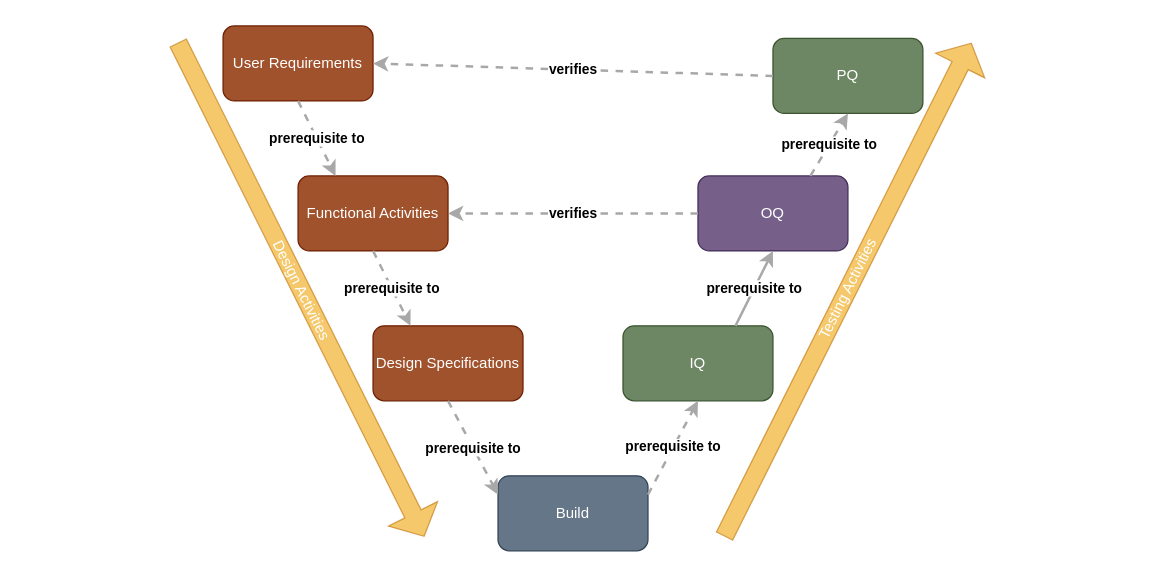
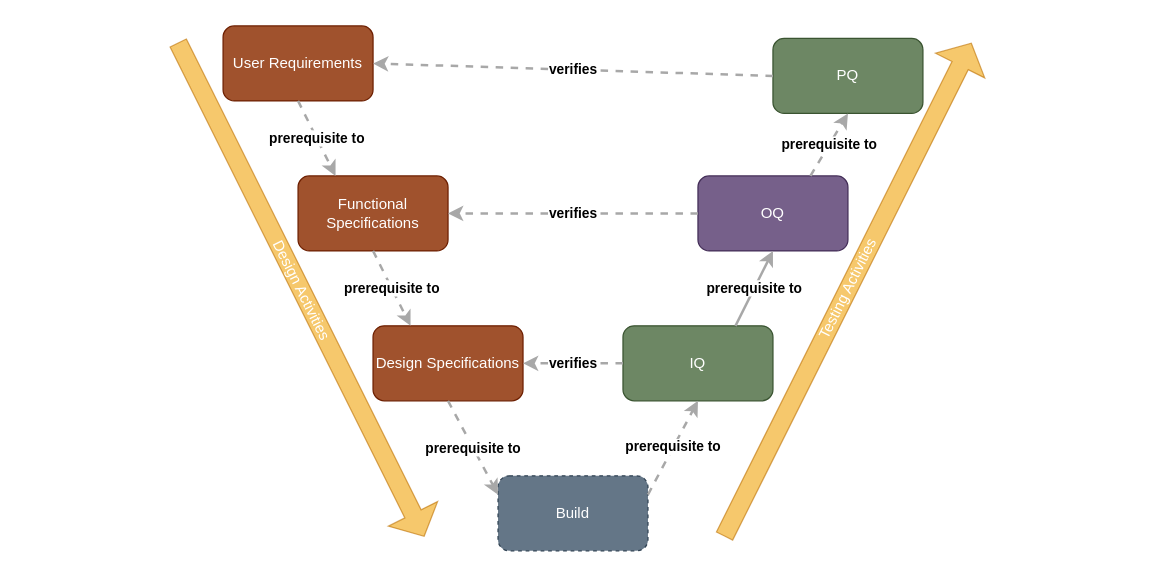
(373, 213) -> (373, 213)
none -> (573, 363)
(573, 513) -> (573, 513)
